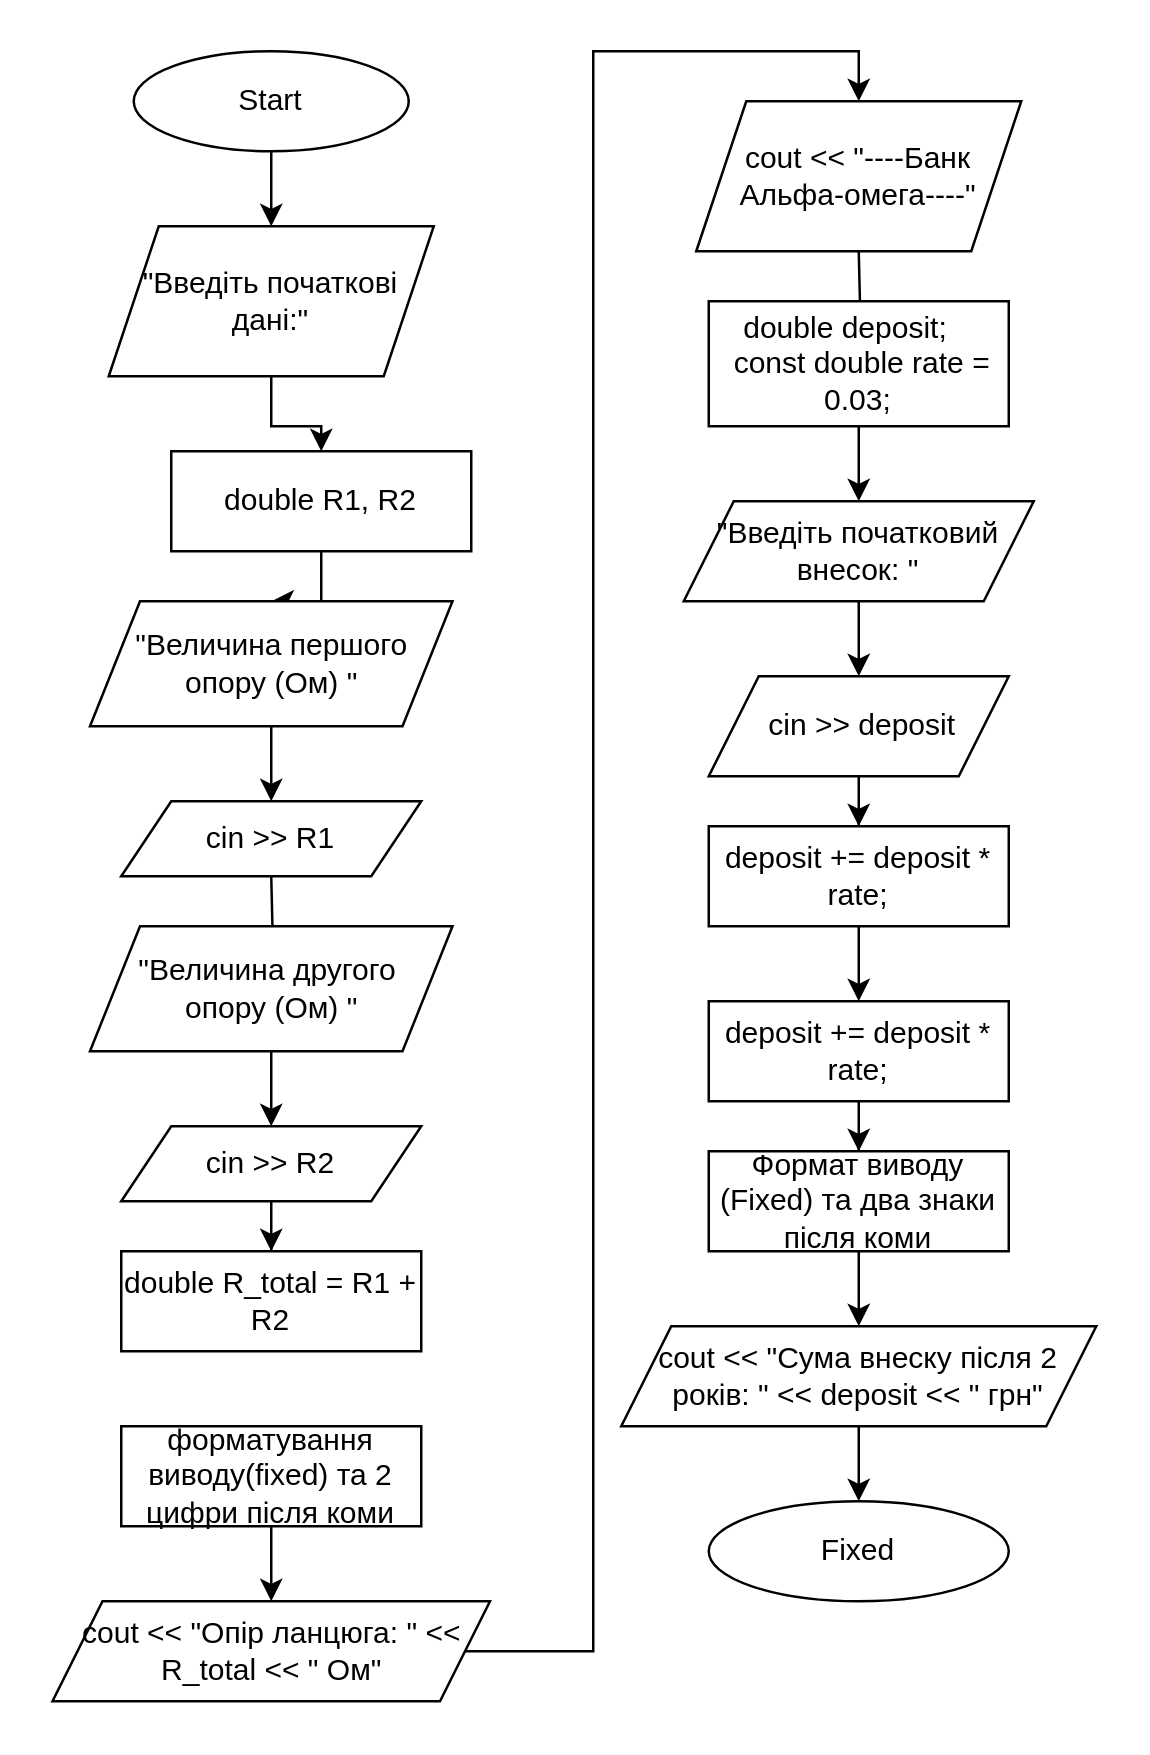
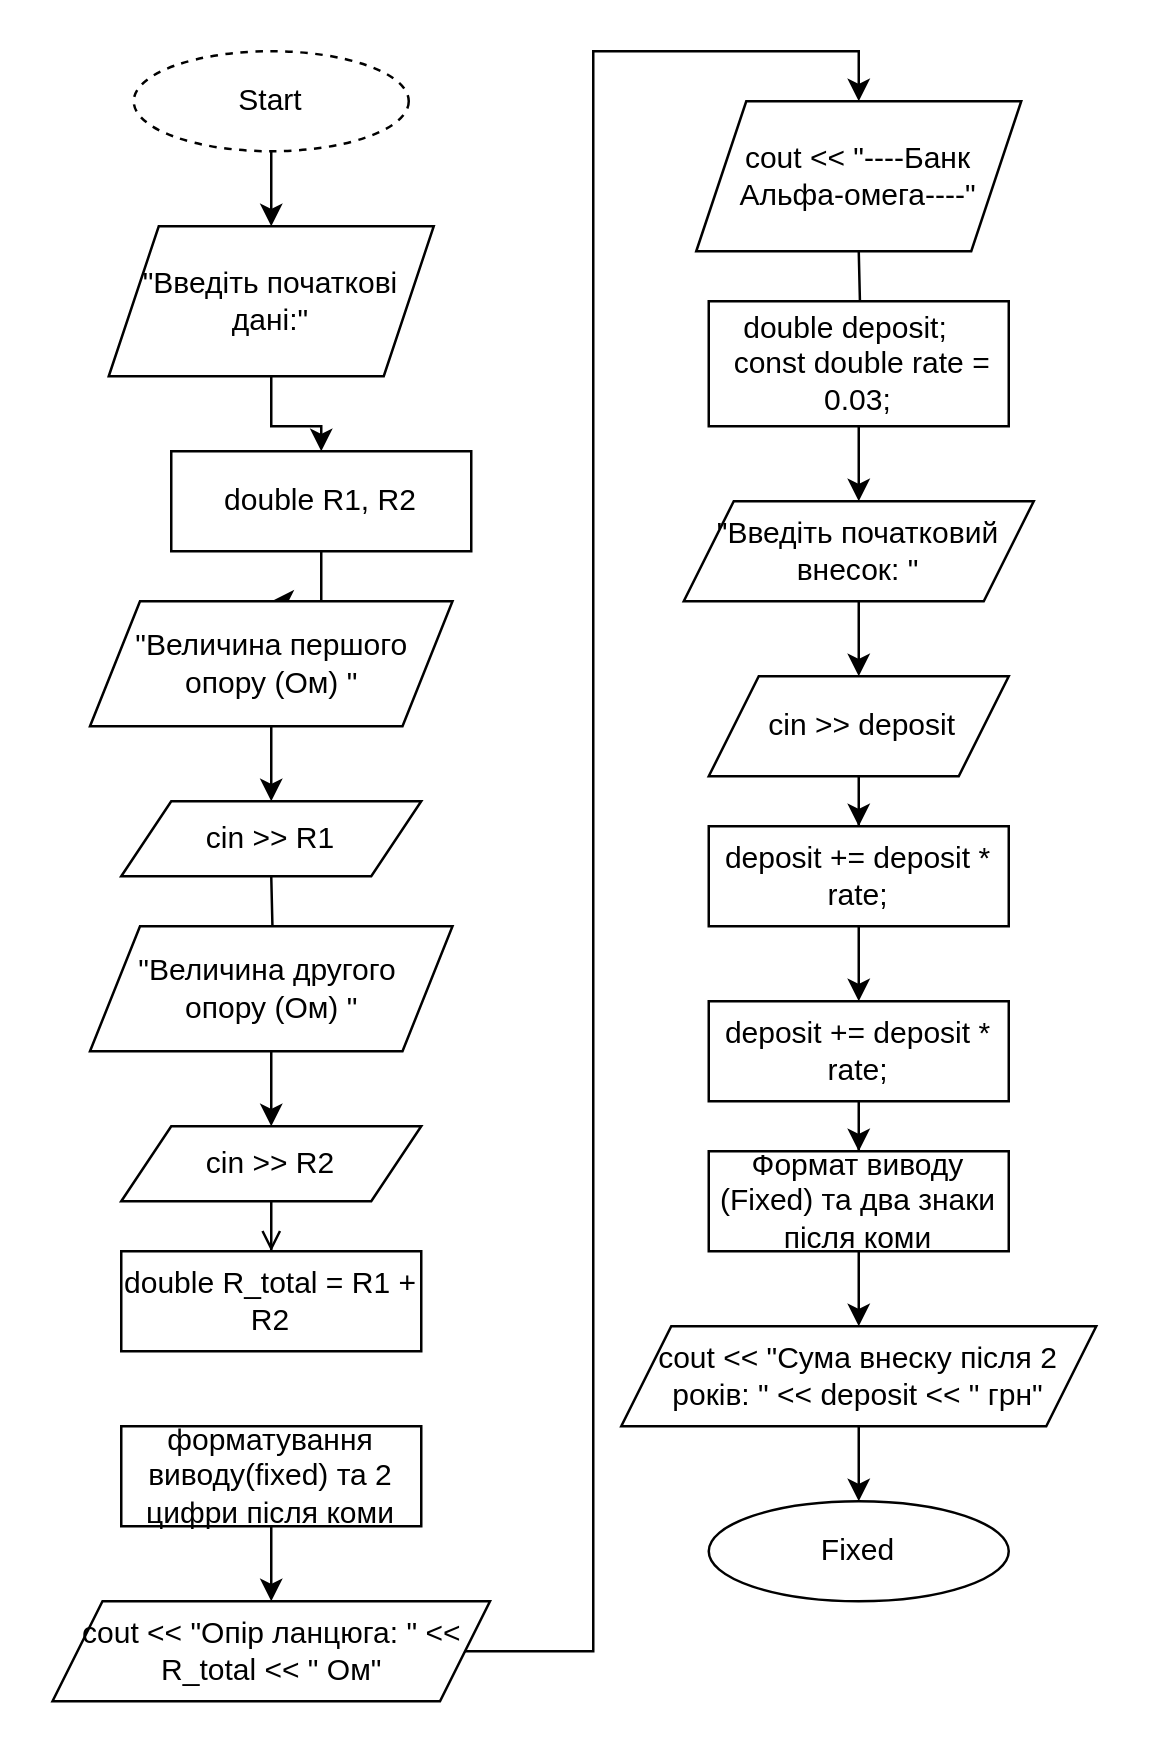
(271, 101) -> (271, 101)
(271, 1233) -> (271, 1237)
